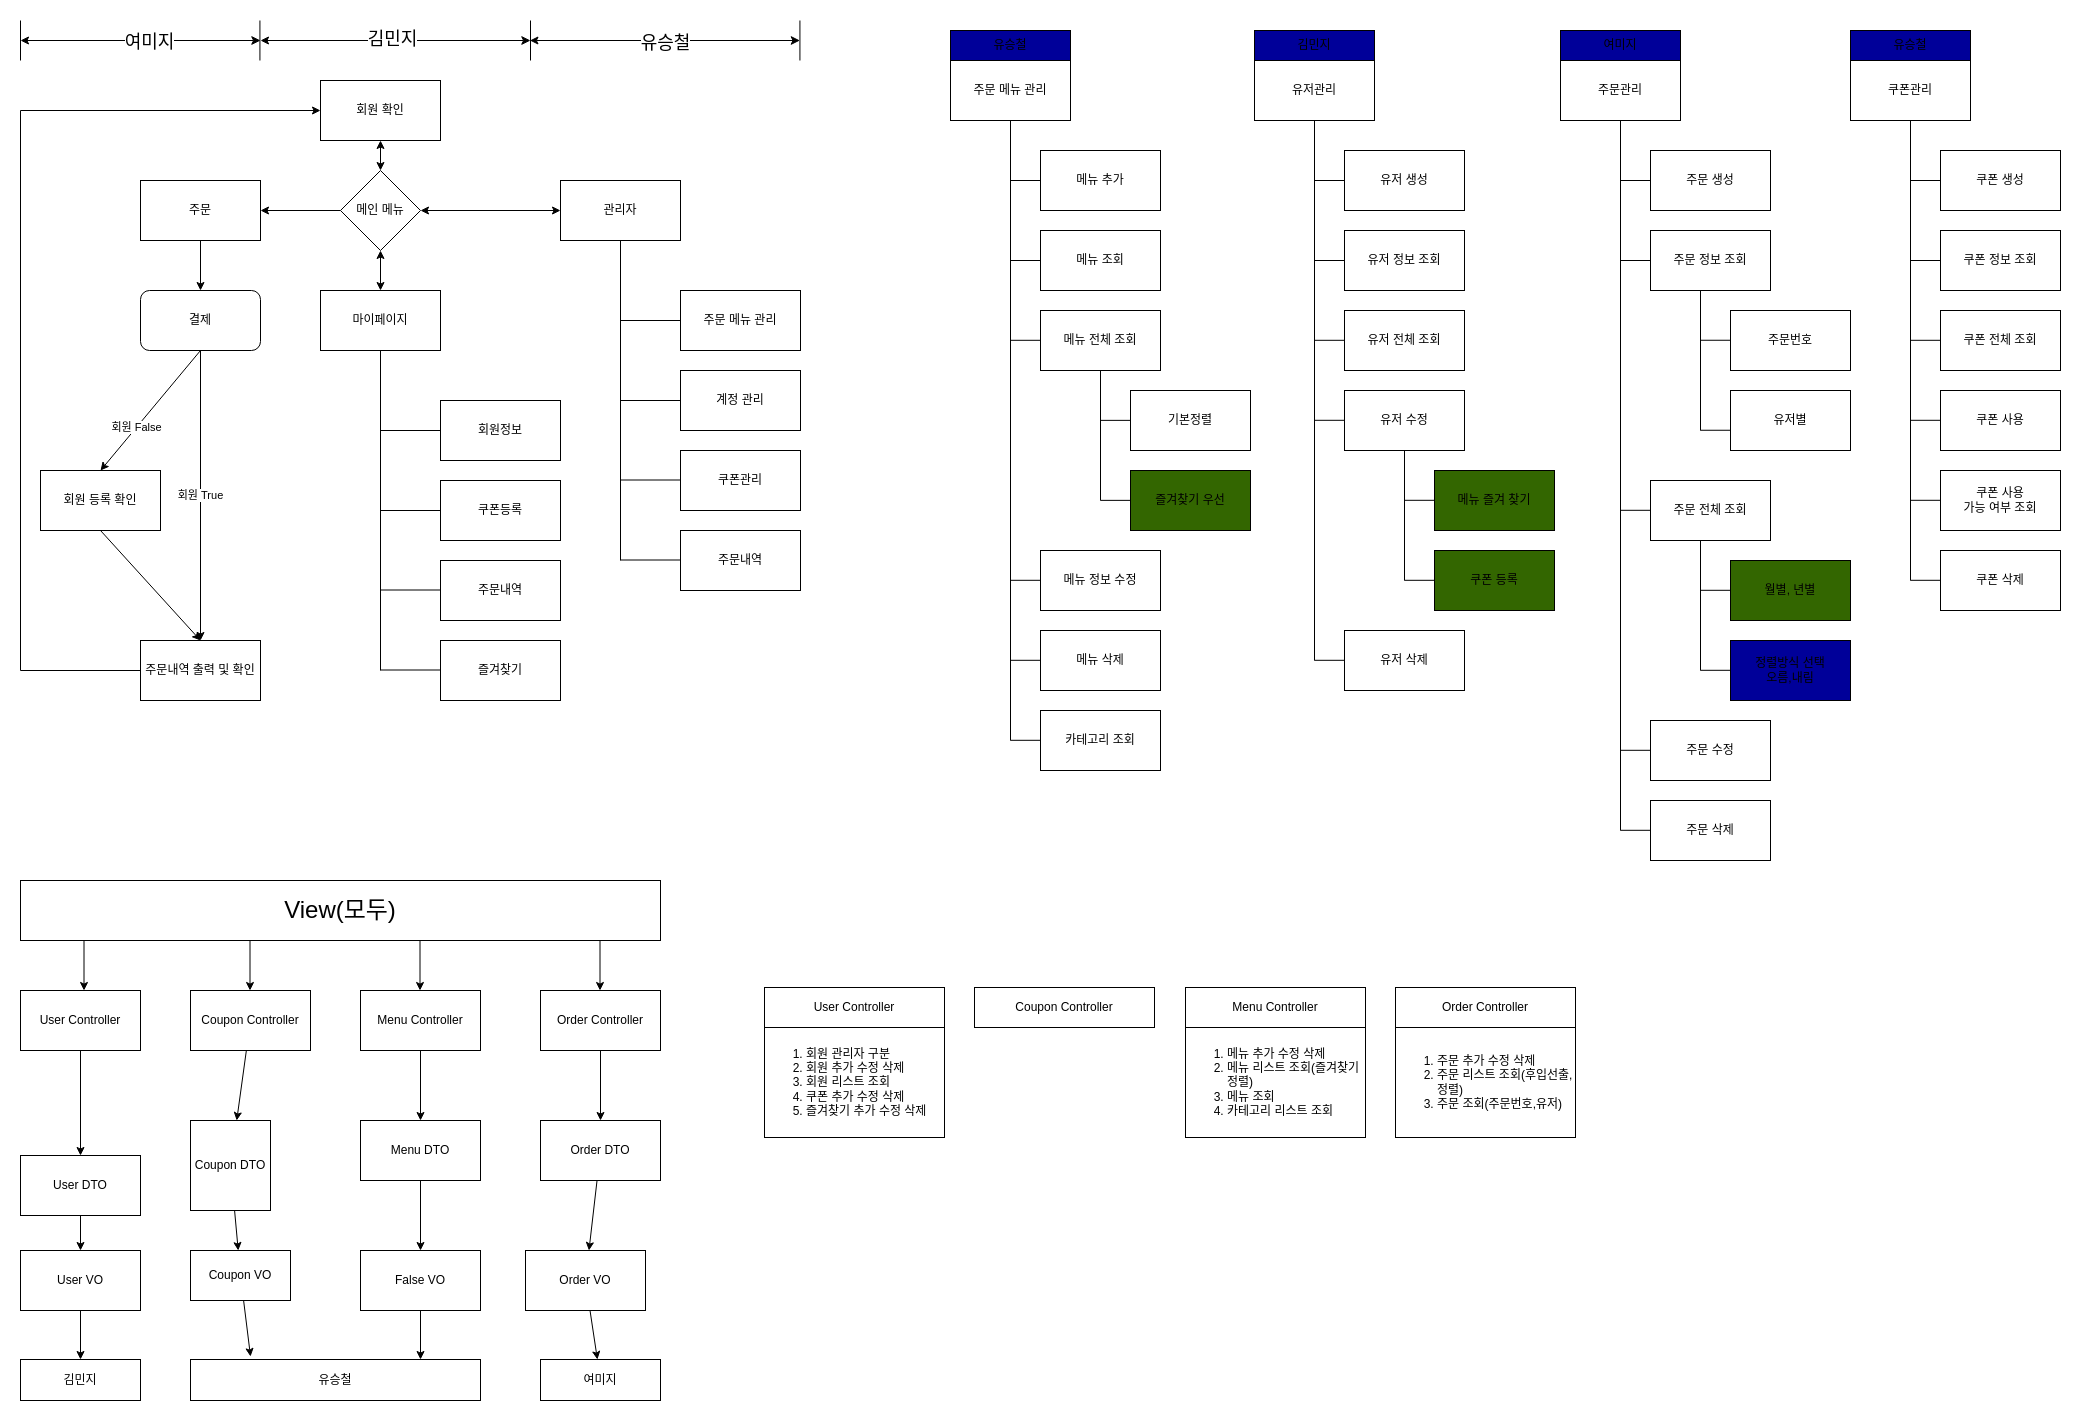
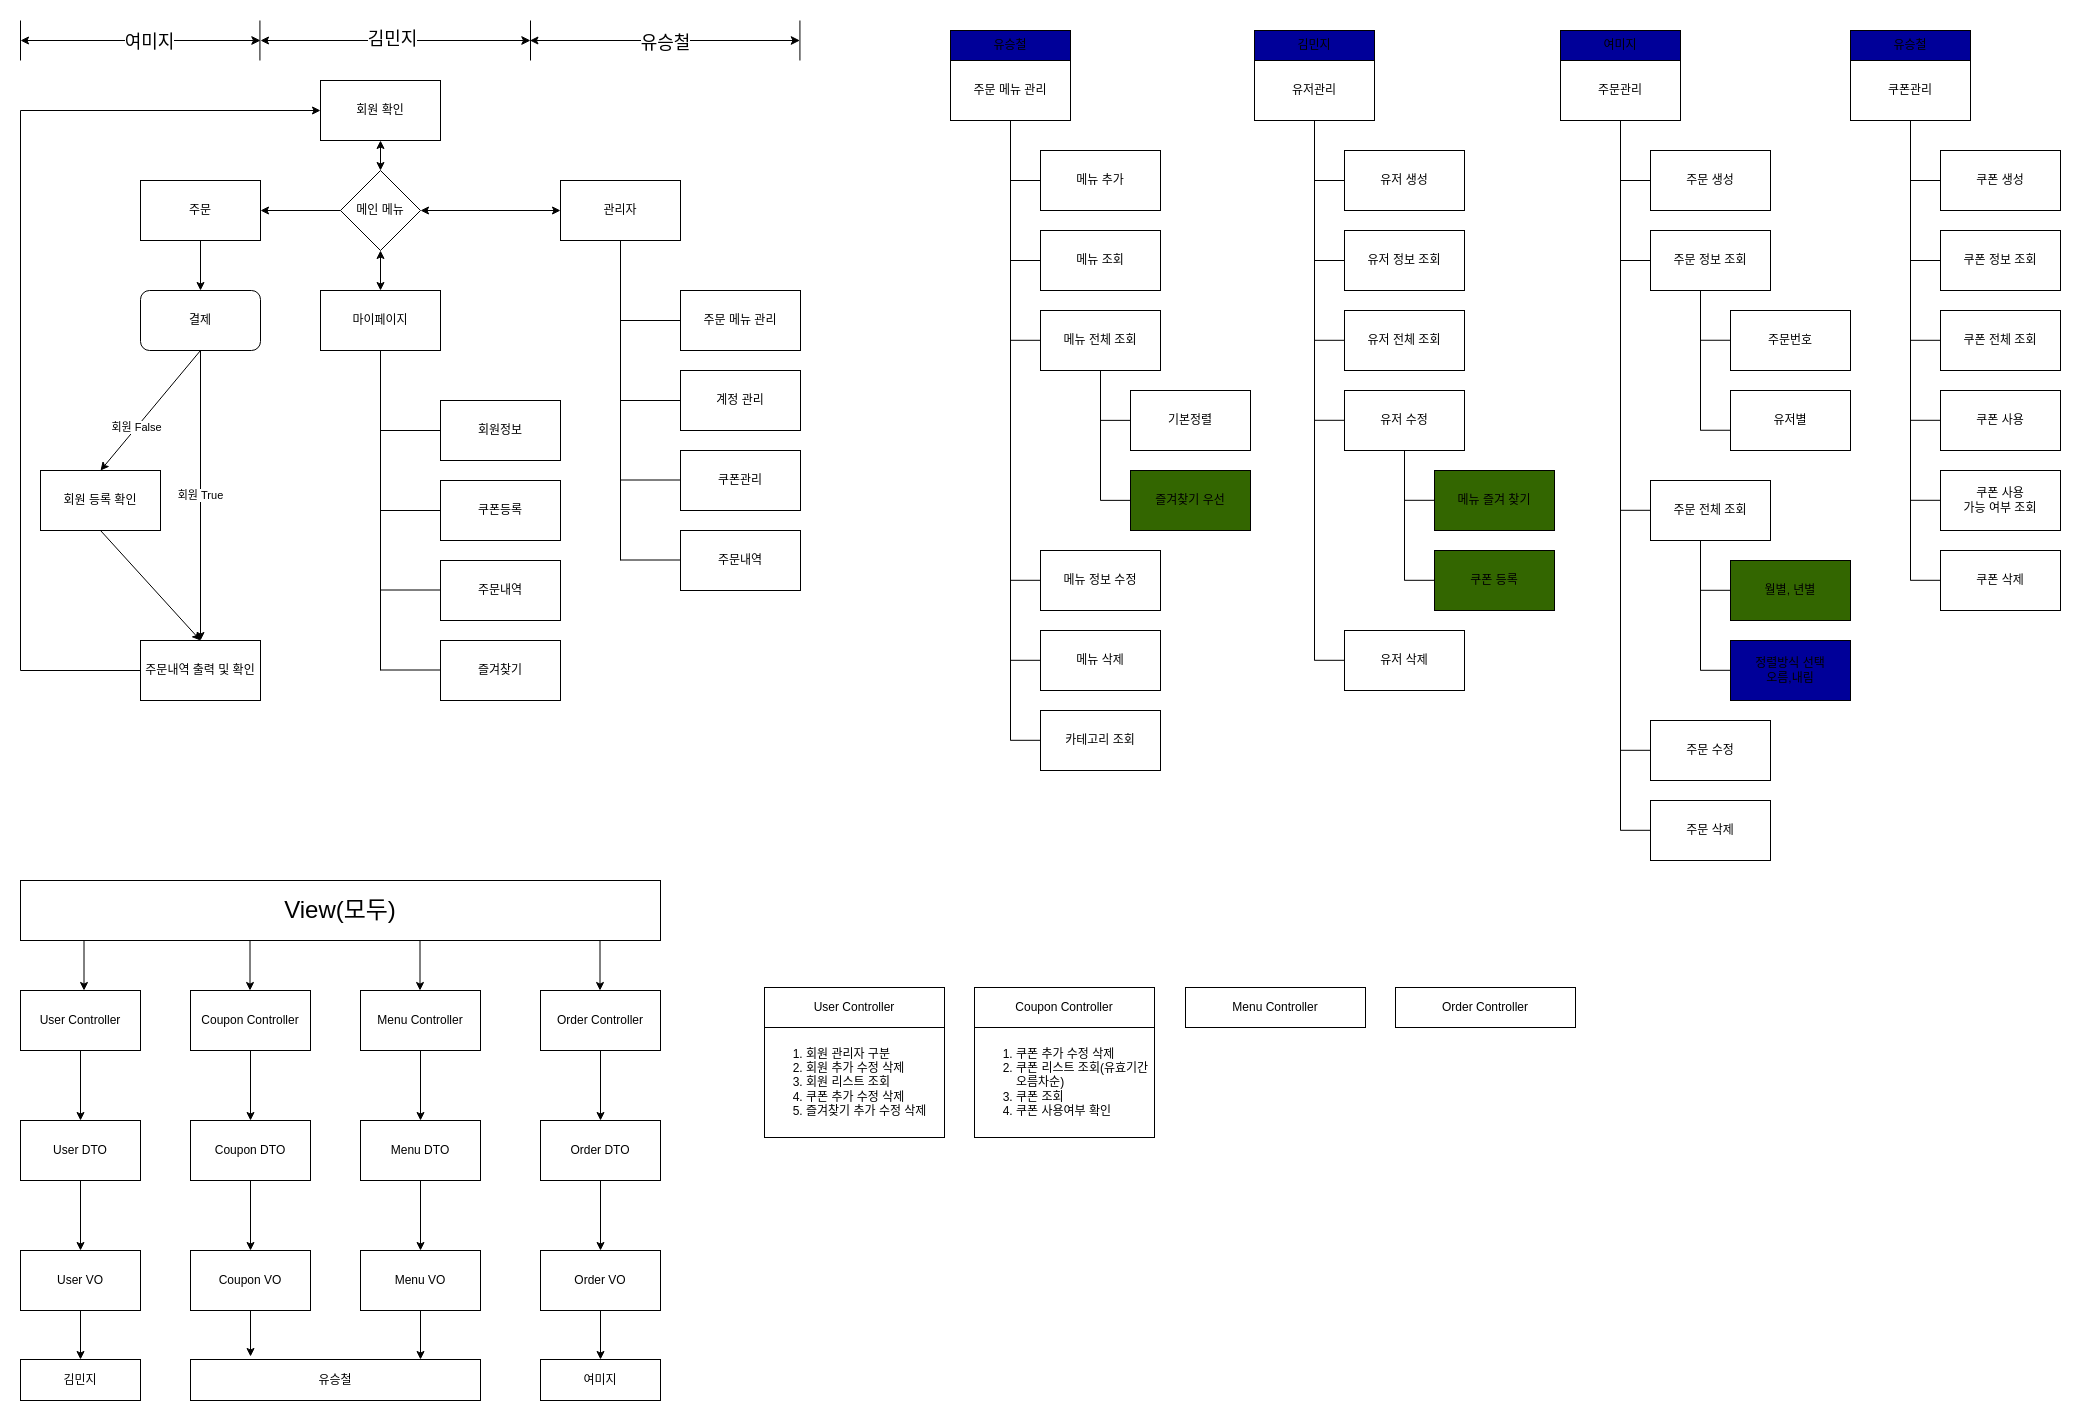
none -> (1065, 1083)
(1276, 1083) -> none
(1486, 1083) -> none
(231, 1166) -> (251, 1151)
(81, 1186) -> (81, 1151)
(241, 1276) -> (251, 1281)
(421, 1281) -> (421, 1281)
(586, 1281) -> (601, 1281)
